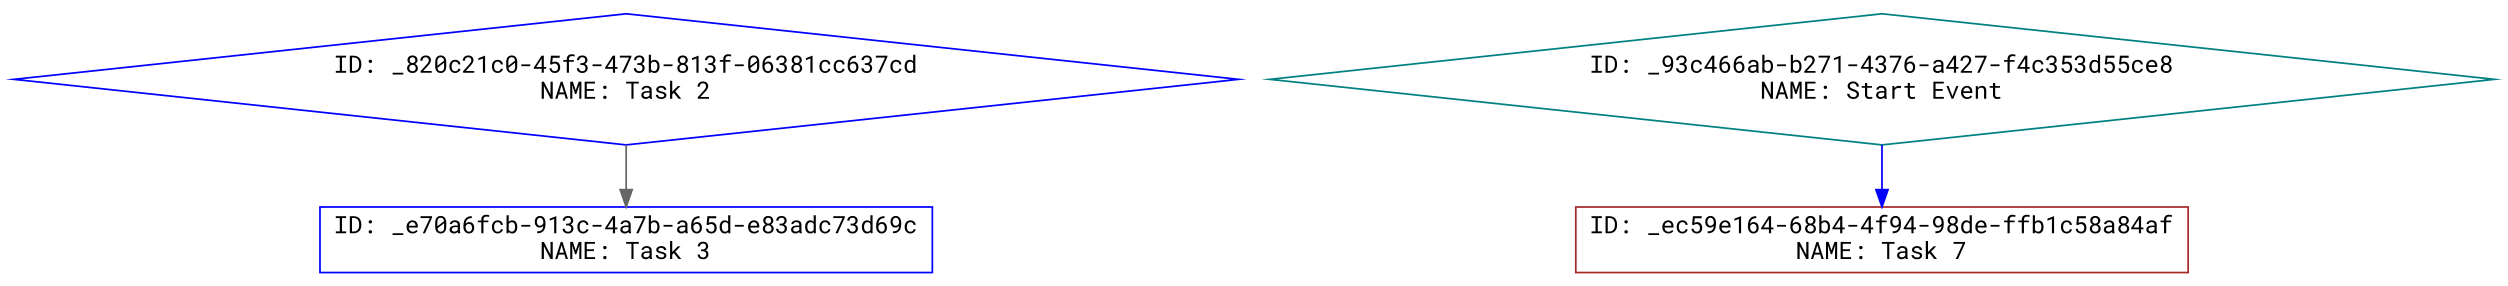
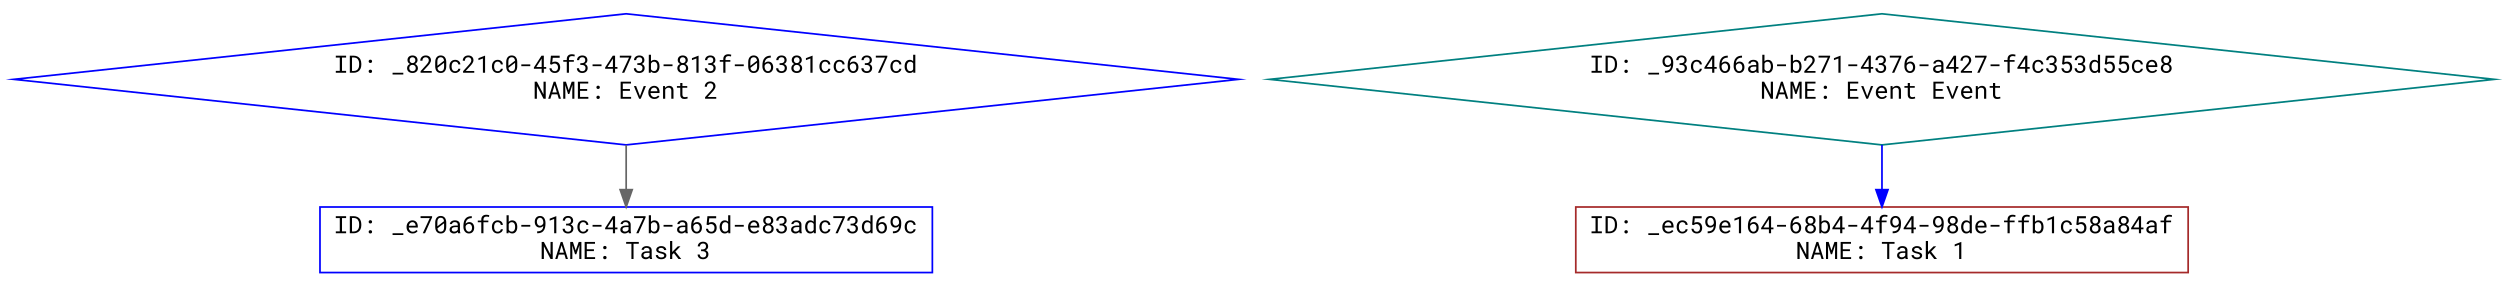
(626, 79) -> (626, 79)
(1882, 79) -> (1882, 79)
(1882, 240) -> (1882, 240)
